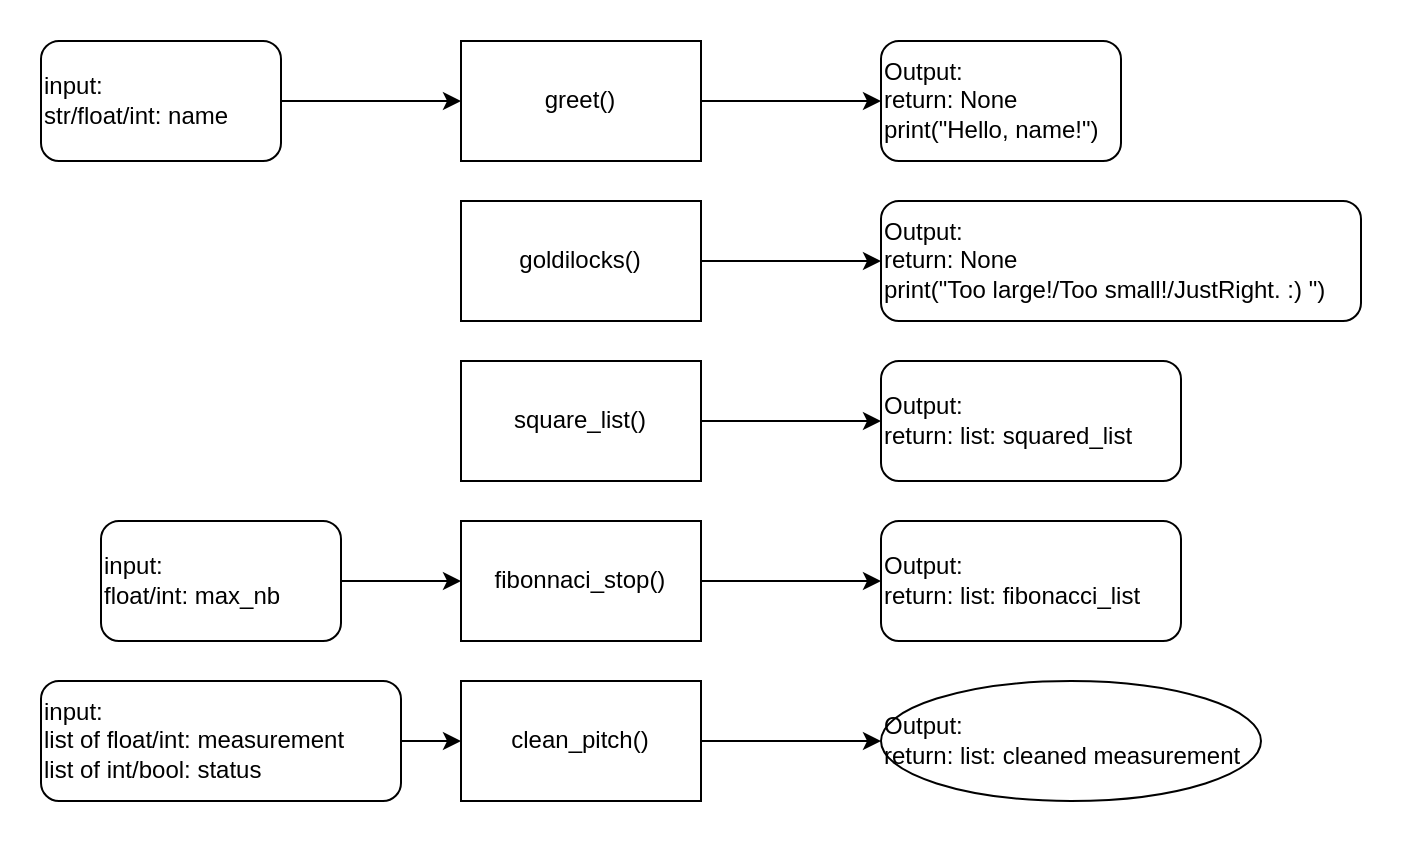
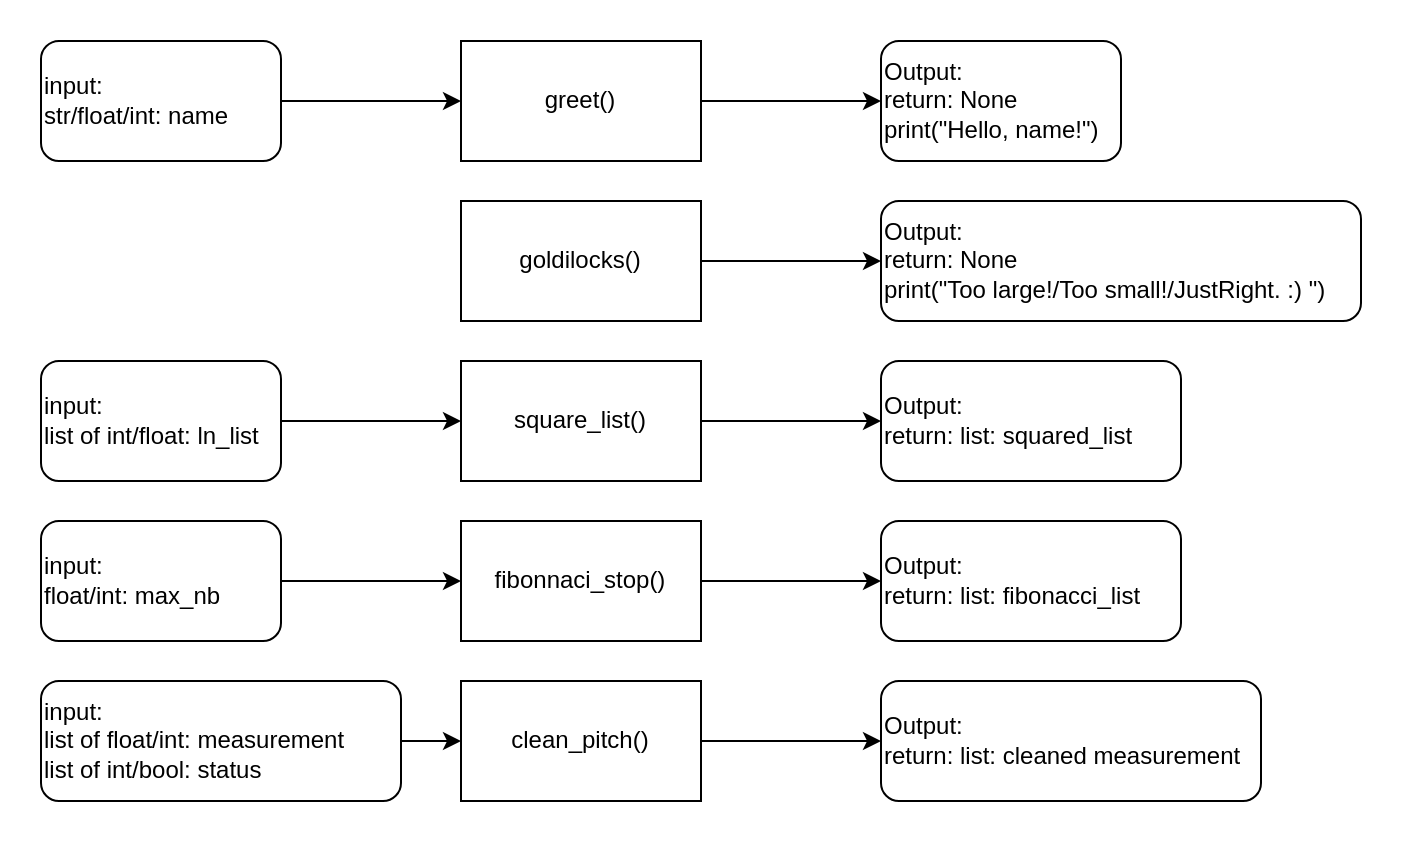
none -> (161, 421)
none -> (364, 421)
(221, 581) -> (161, 581)
(1071, 741) -> (1071, 741)
